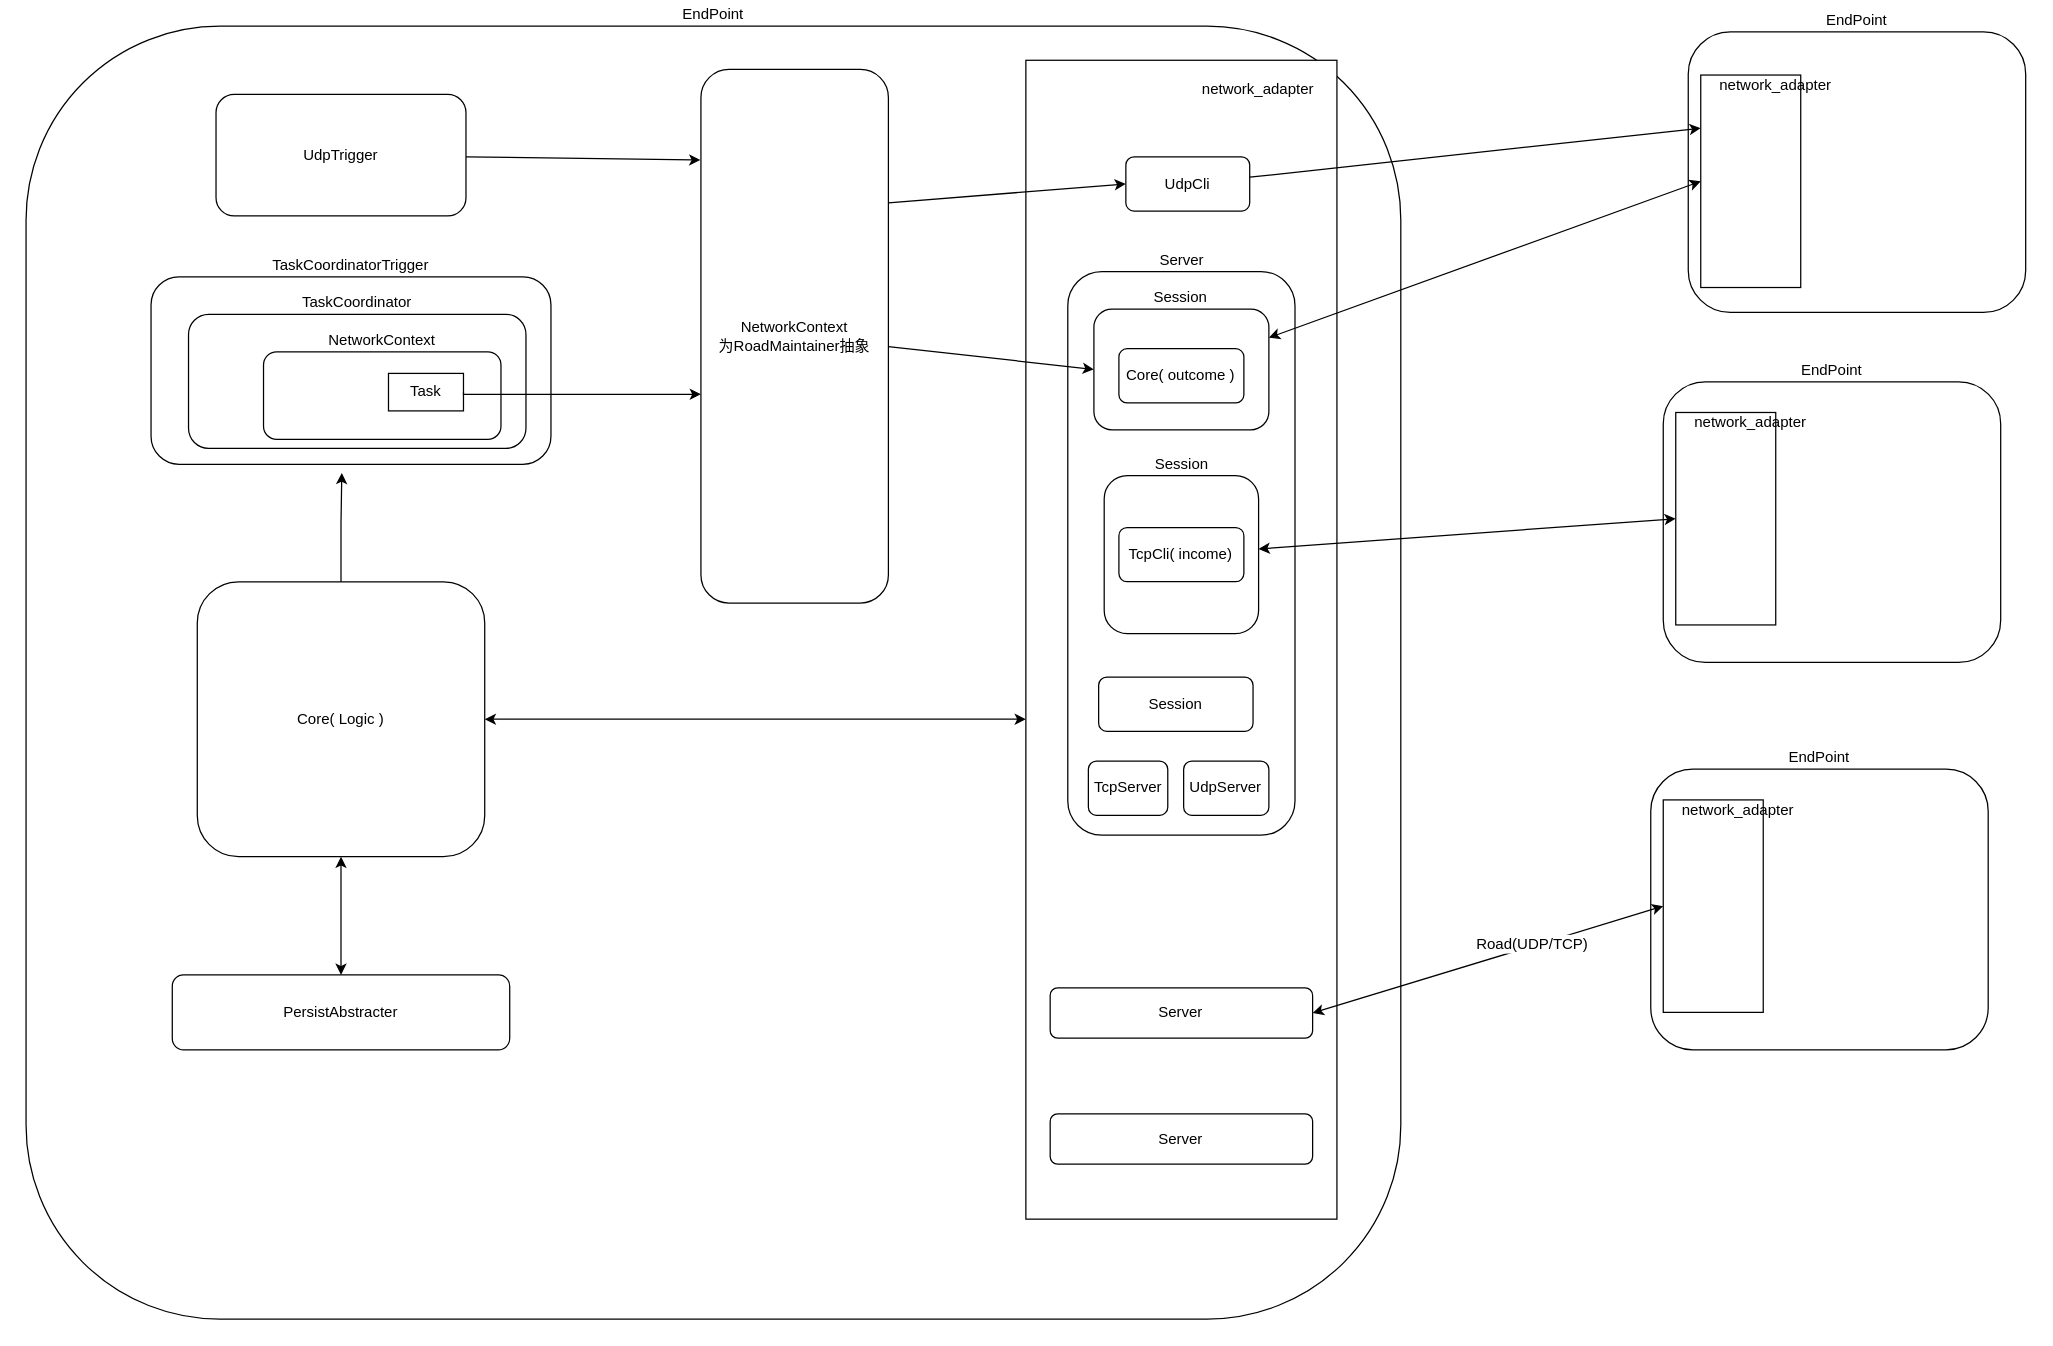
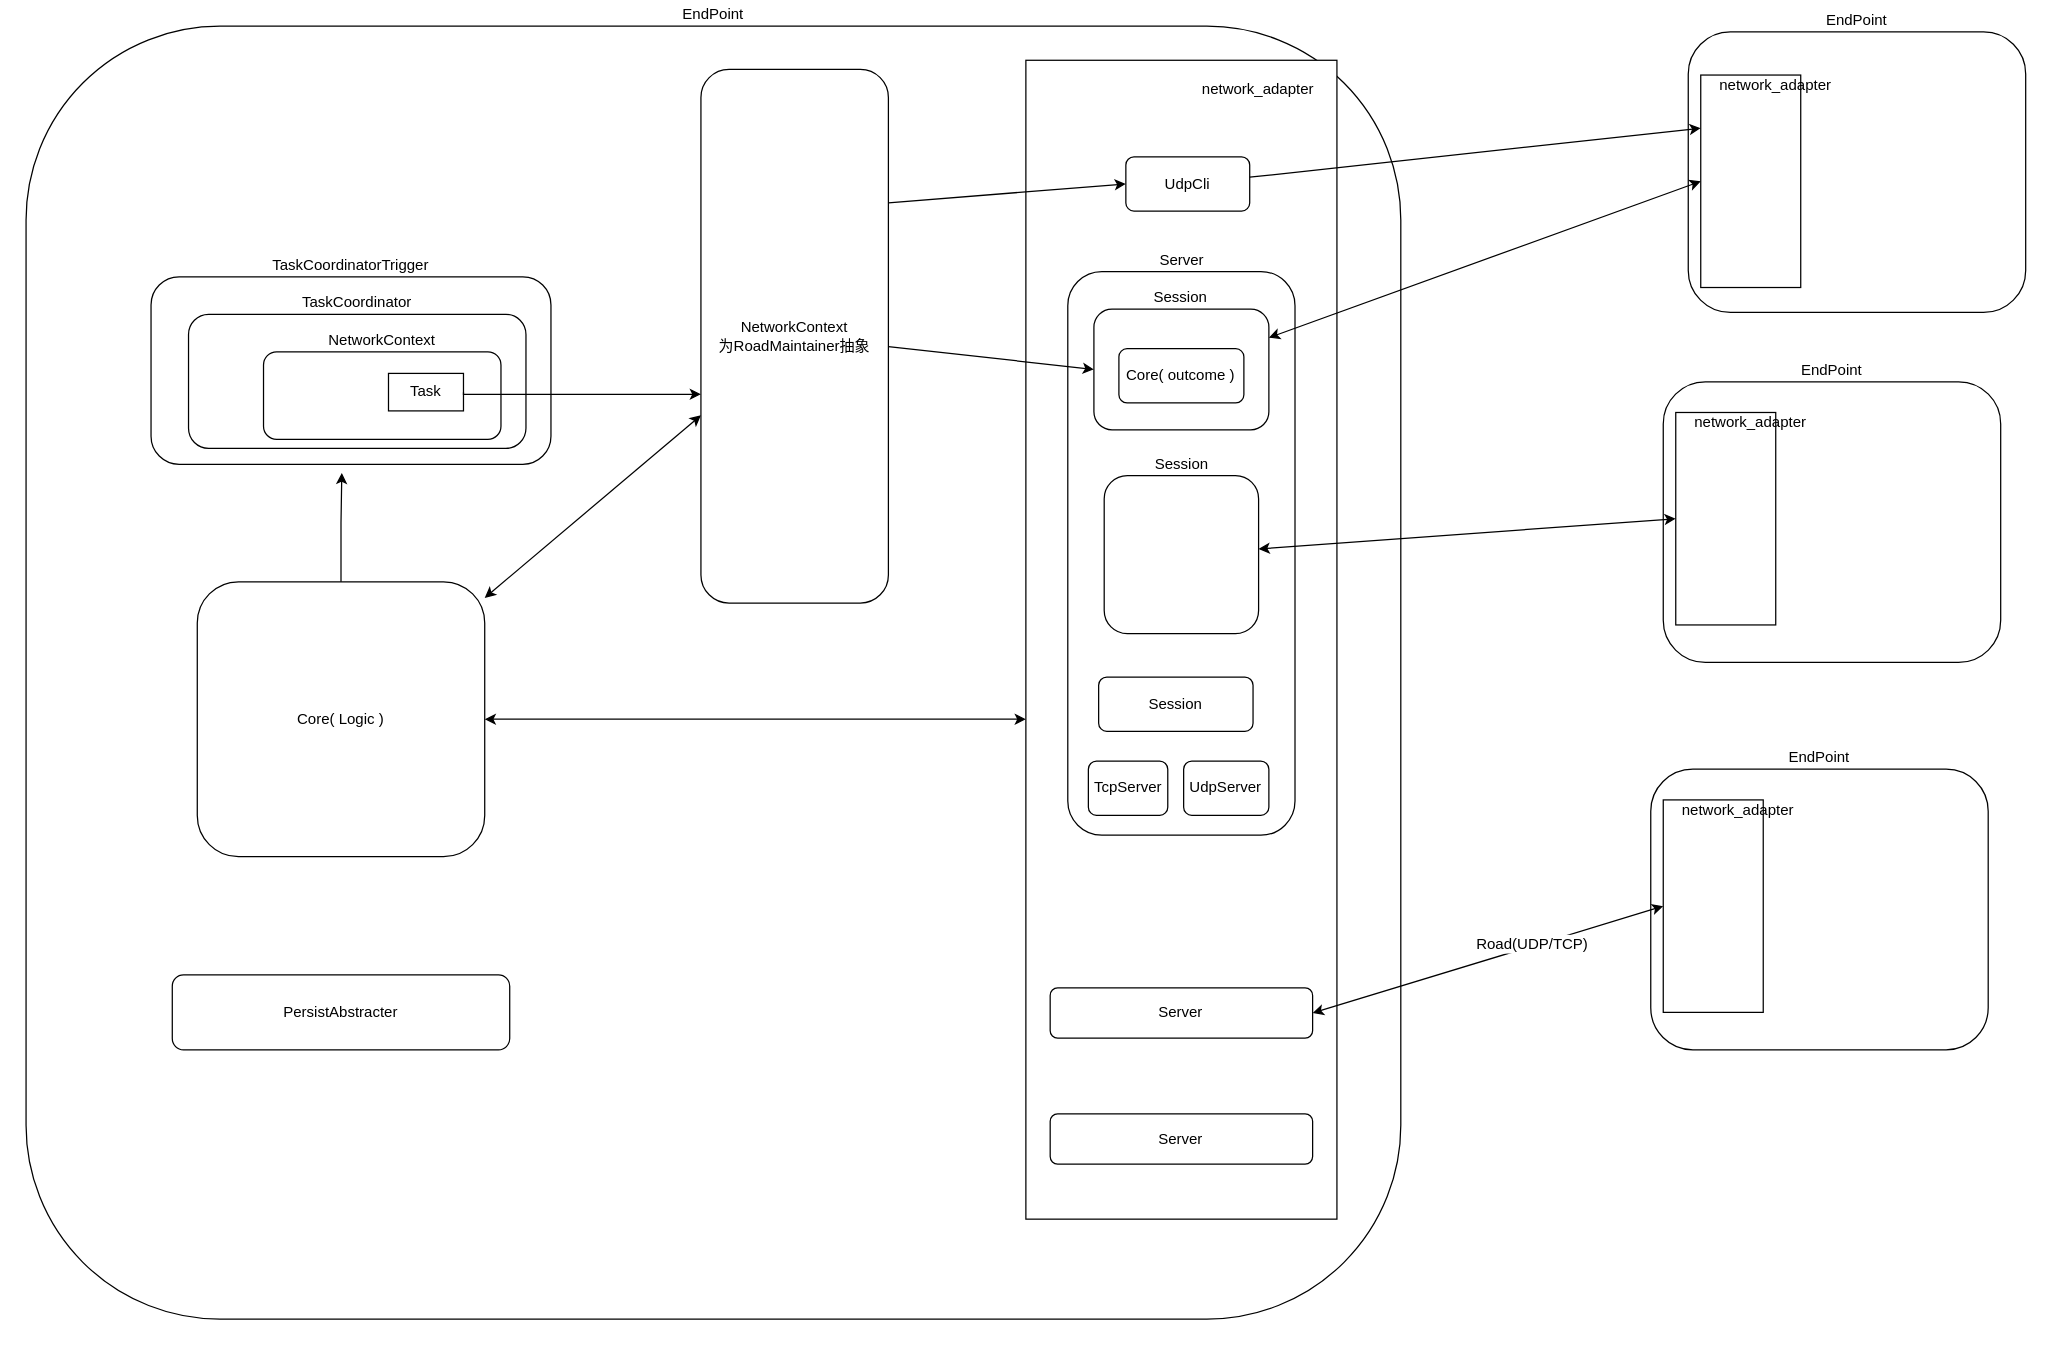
(341, 155) -> none
(579, 158) -> none
(1181, 555) -> none
(341, 916) -> (592, 507)
